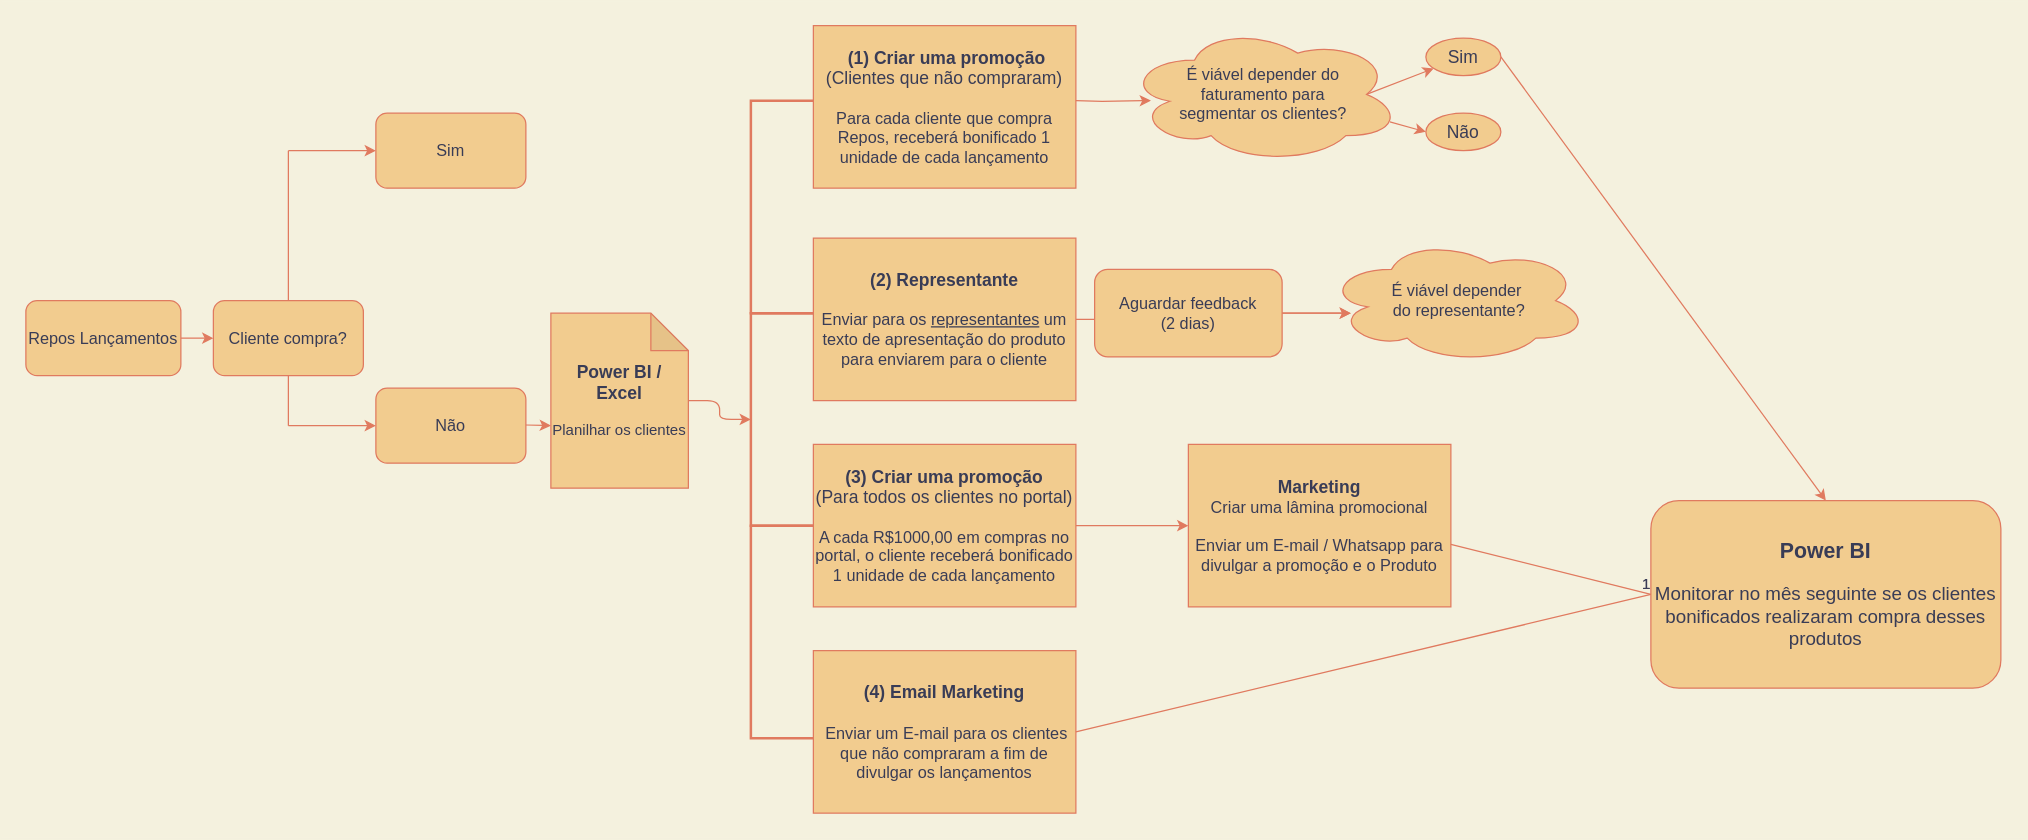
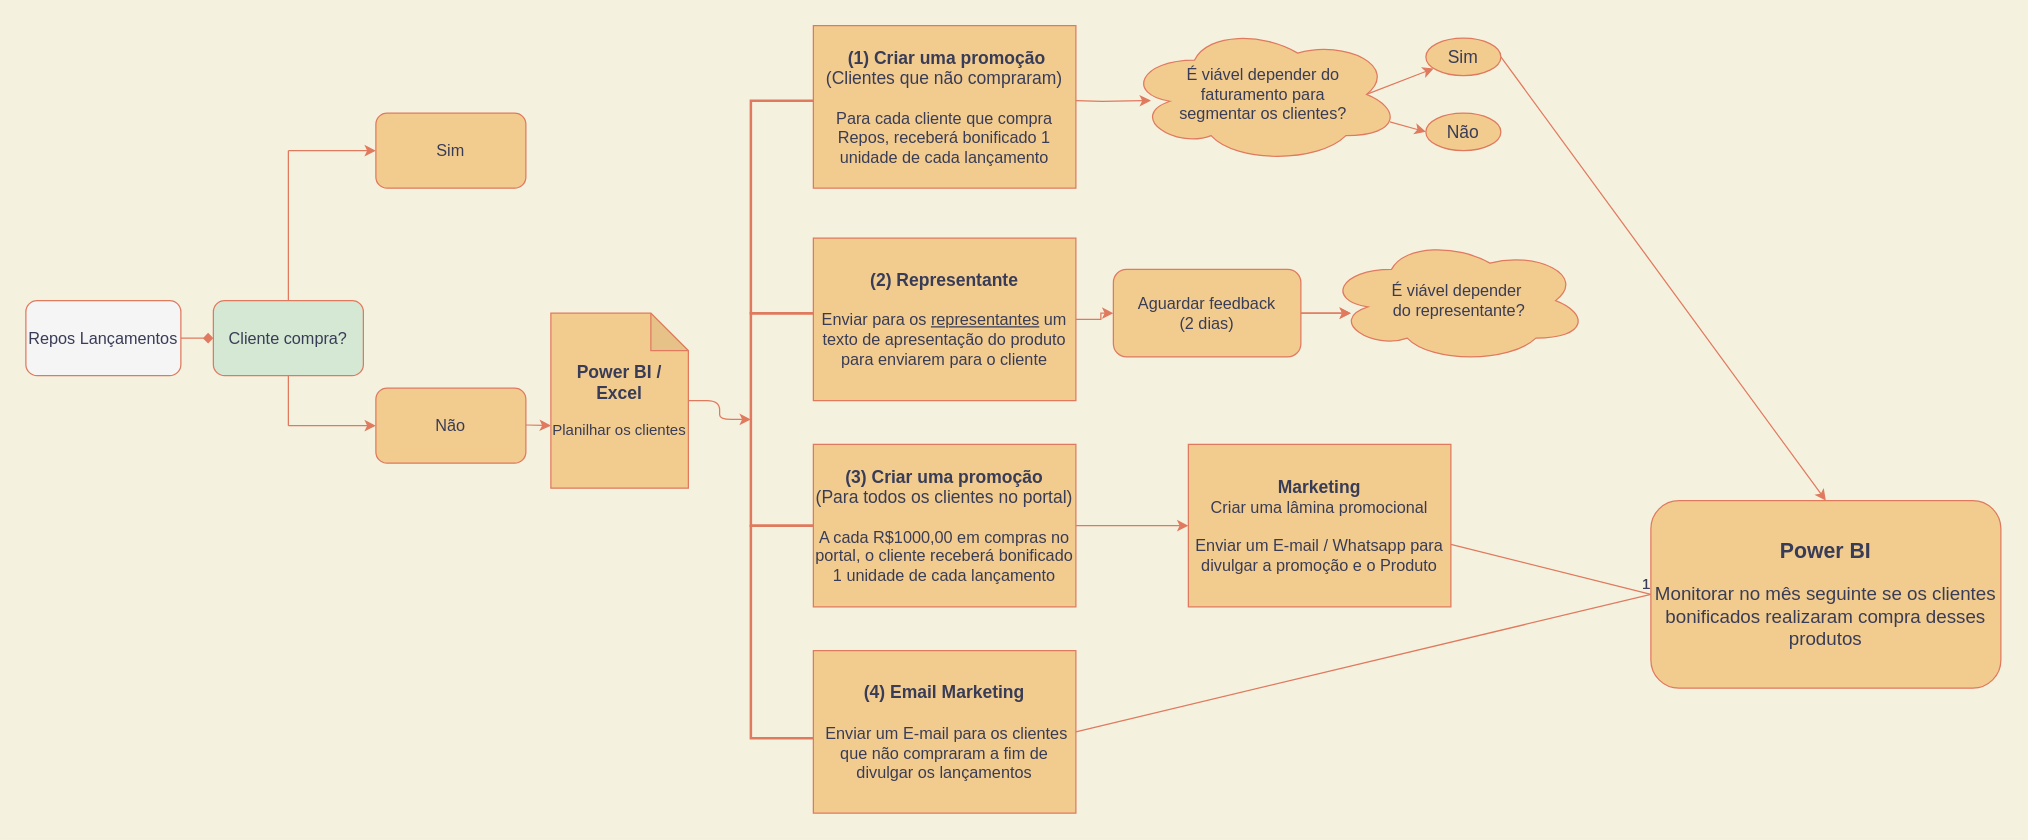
(1188, 313) -> (1207, 313)
(103, 338) -> (103, 338)
(203, 338) -> (202, 338)
(288, 338) -> (288, 338)
